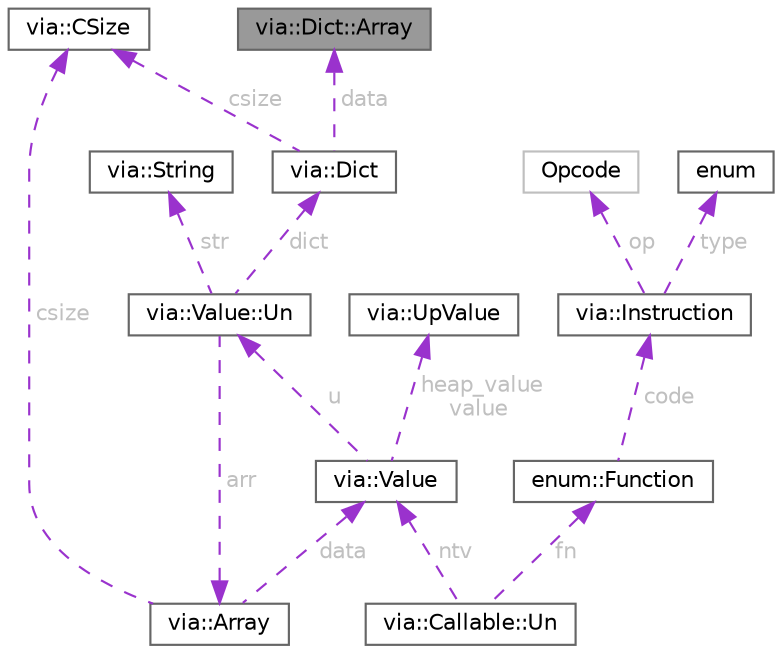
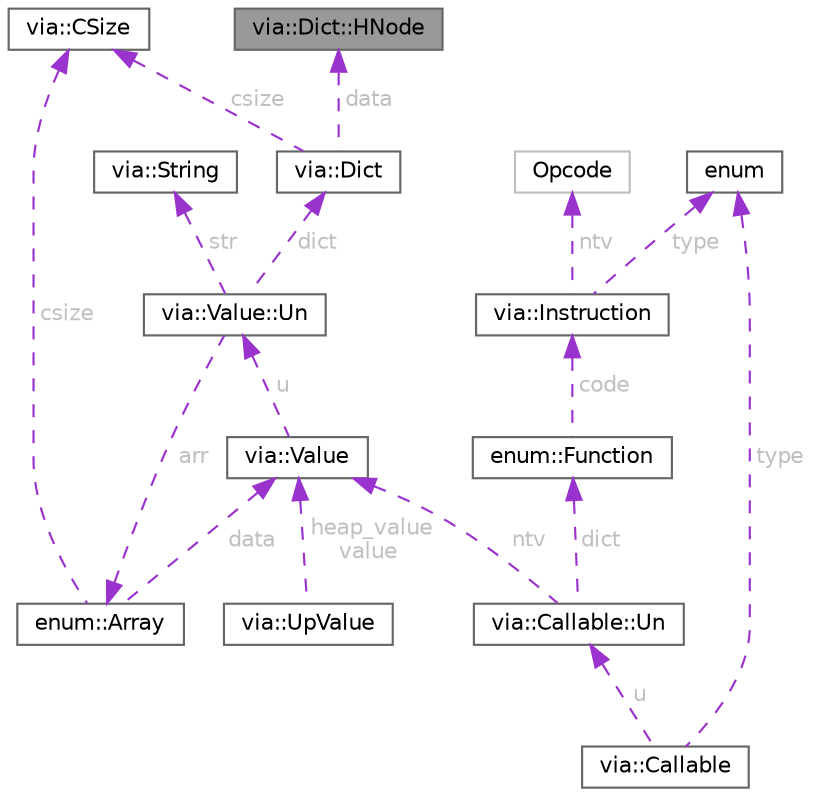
(334, 29) -> (339, 29)
(639, 243) -> (593, 243)
(407, 409) -> (304, 552)
(563, 553) -> (598, 541)
(220, 624) -> (101, 624)
none -> (665, 767)
